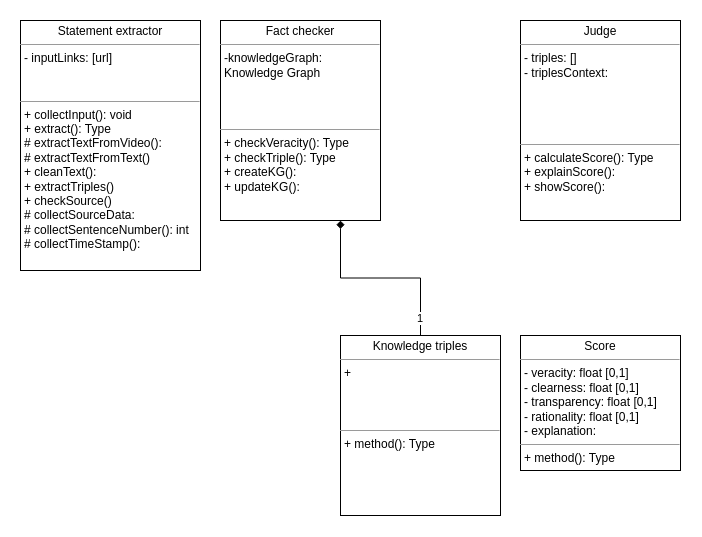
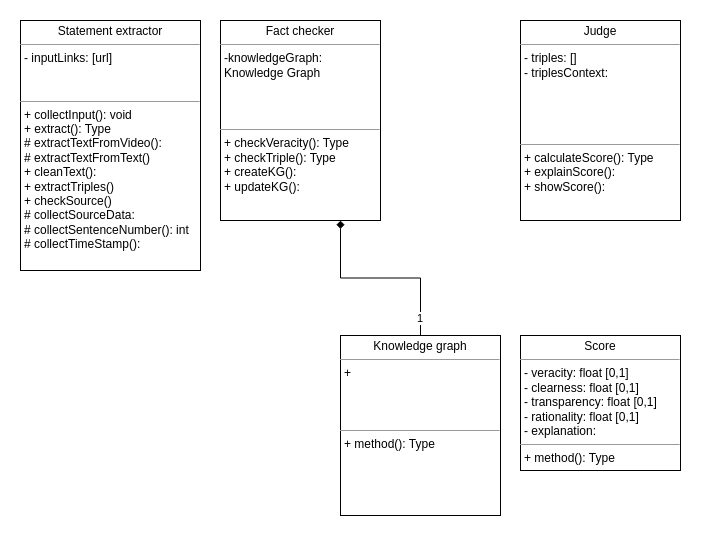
(391, 357) -> (390, 357)
